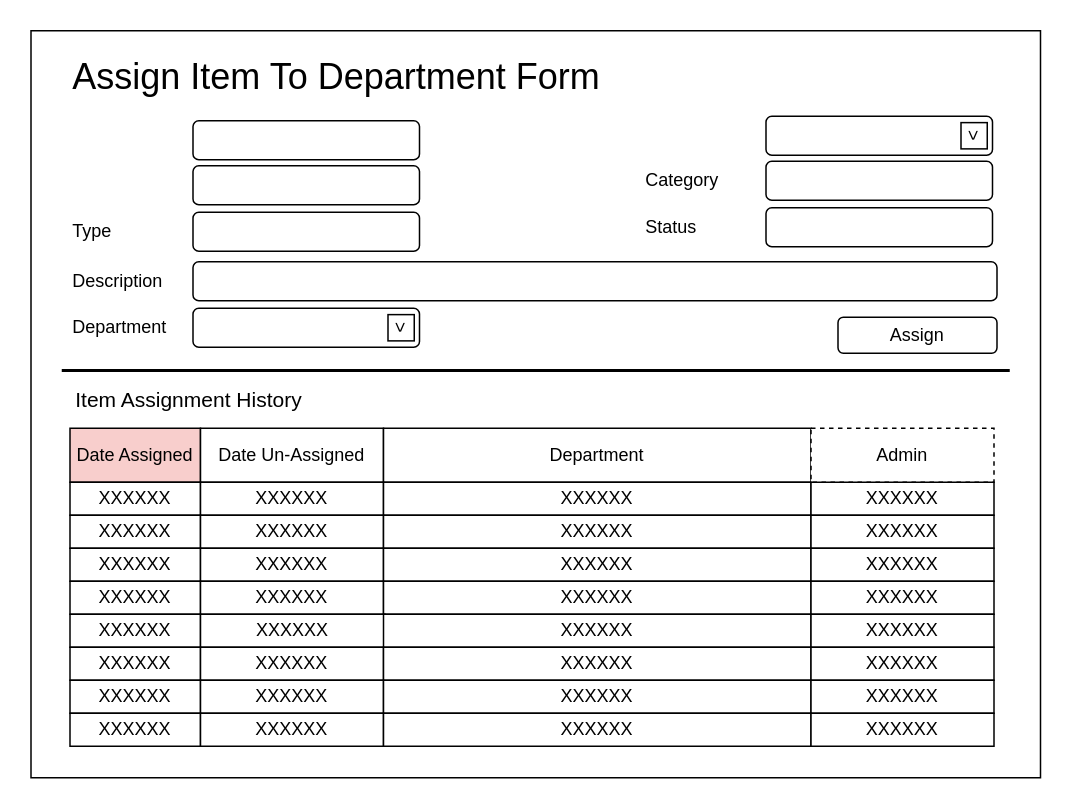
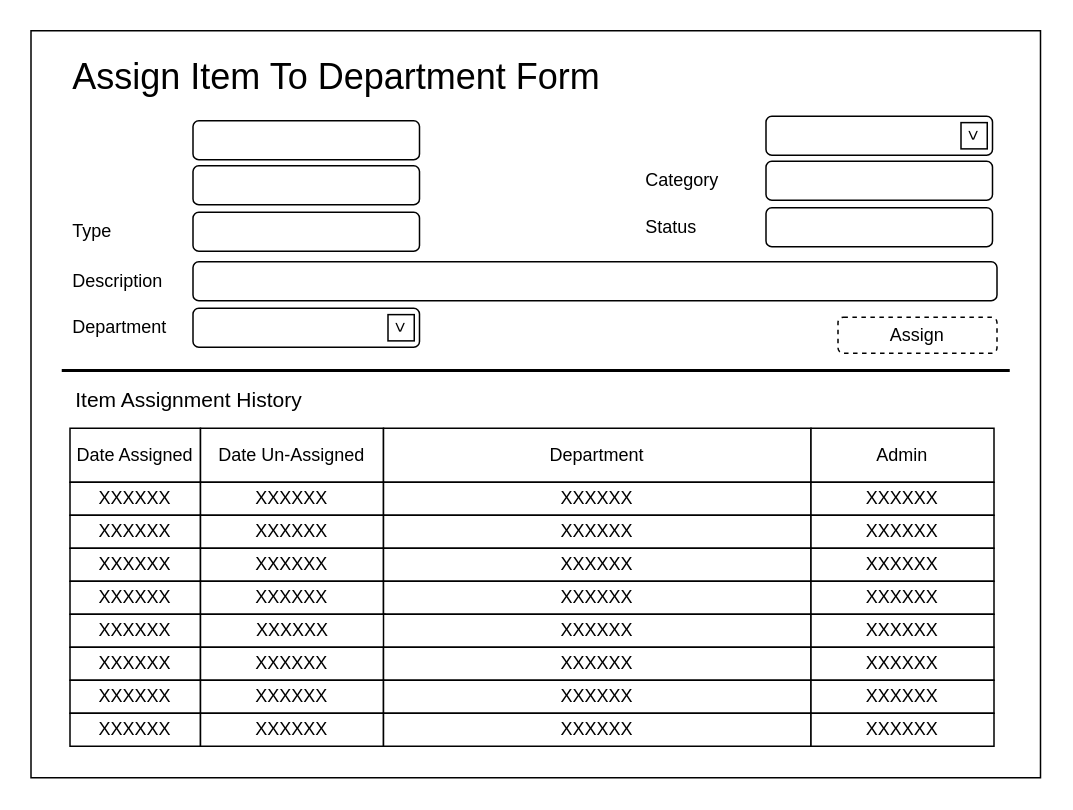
(917, 335) -> (917, 335)
(135, 455) -> (135, 455)
(902, 455) -> (902, 455)
